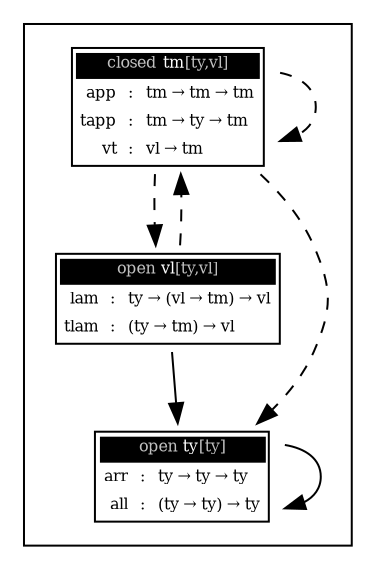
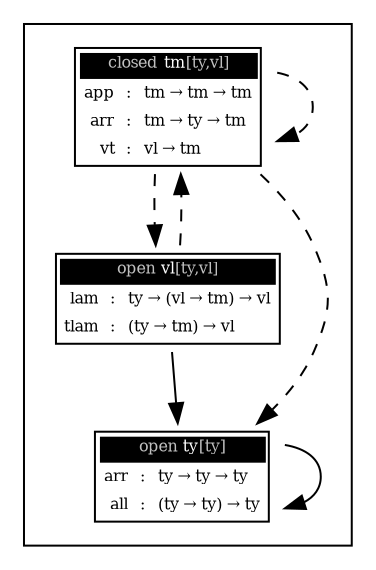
(99, 121) -> (103, 121)
